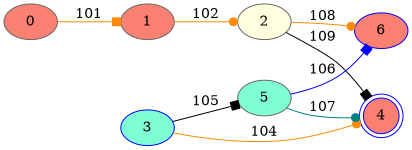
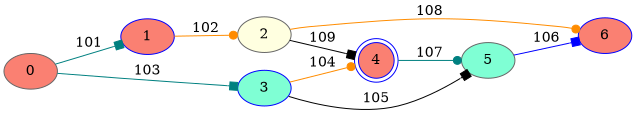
(84, 22) -> (84, 55)
(148, 22) -> (148, 37)
none -> (143, 80)
(318, 116) -> (426, 60)
